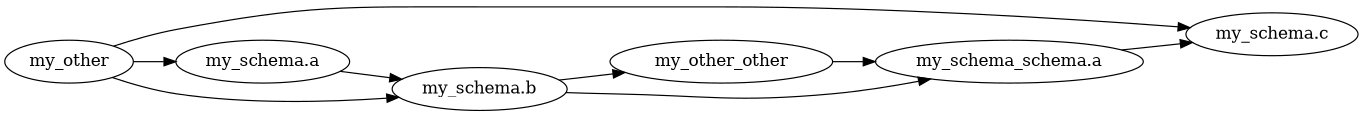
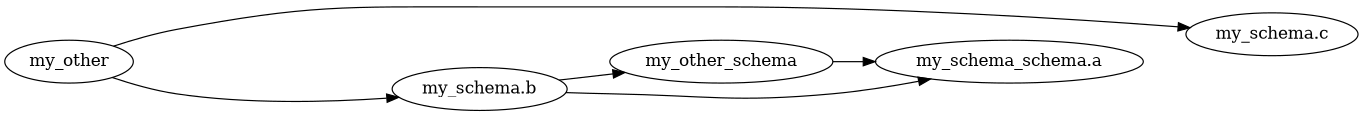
(1151, 47) -> none
(263, 62) -> none
(721, 62) -> (721, 62)
